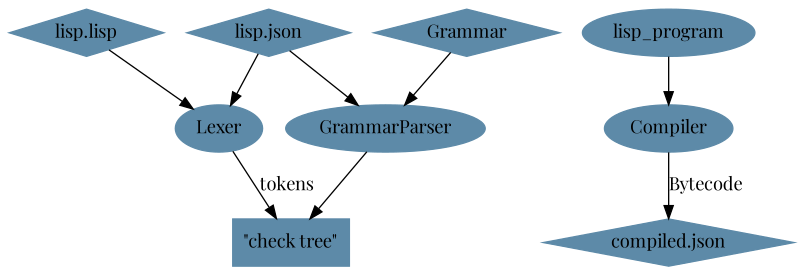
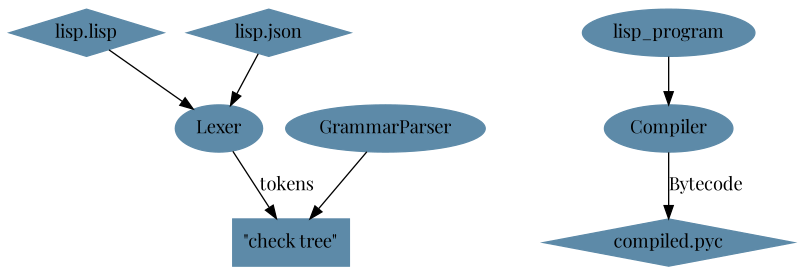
(467, 33) -> none
(319, 74) -> none
(669, 243) -> (669, 243)
